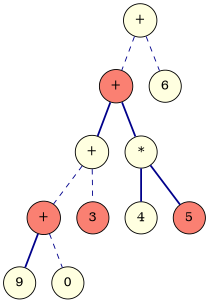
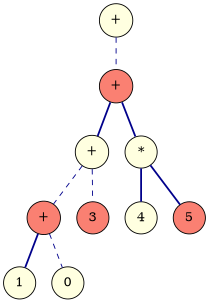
(165, 86) -> none
(20, 283) -> (20, 283)
